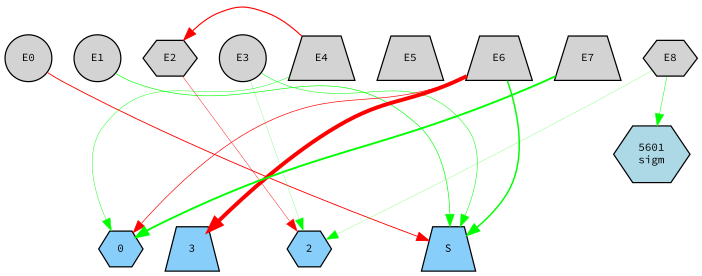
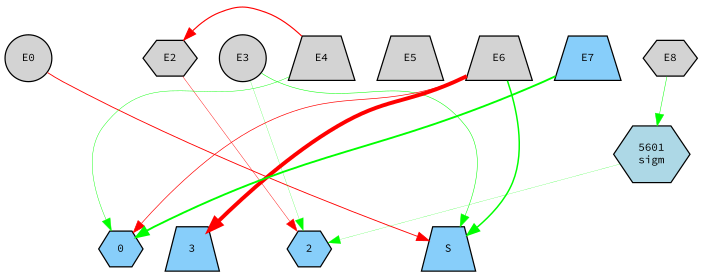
(97, 58) -> none
(588, 58) -> (588, 58)
(495, 154) -> (480, 202)
